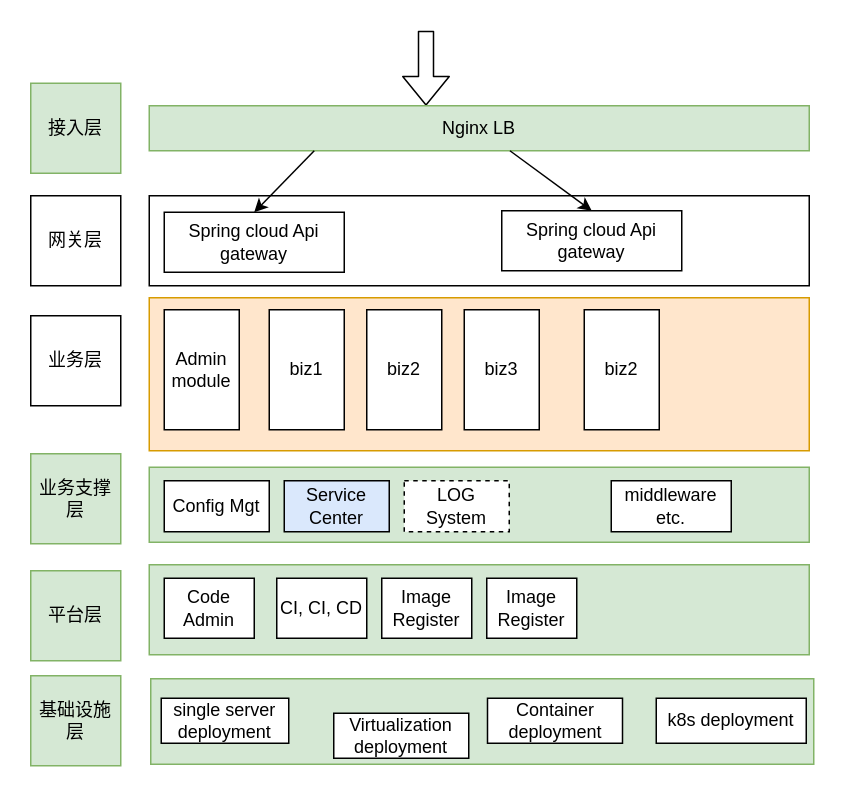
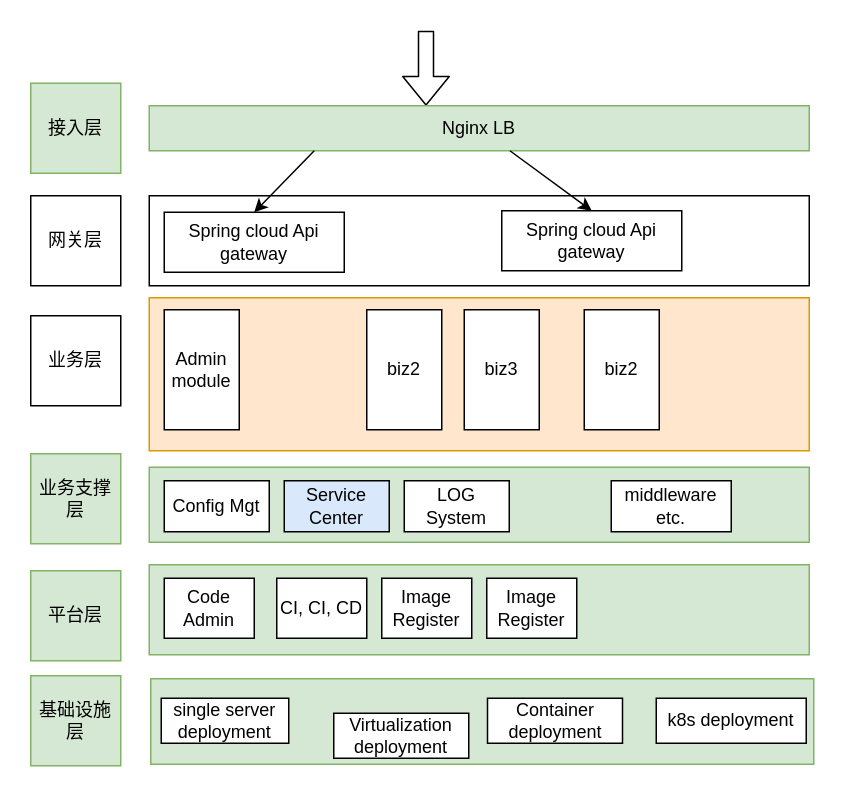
(307, 370) -> none
(457, 506) -> (457, 506)
